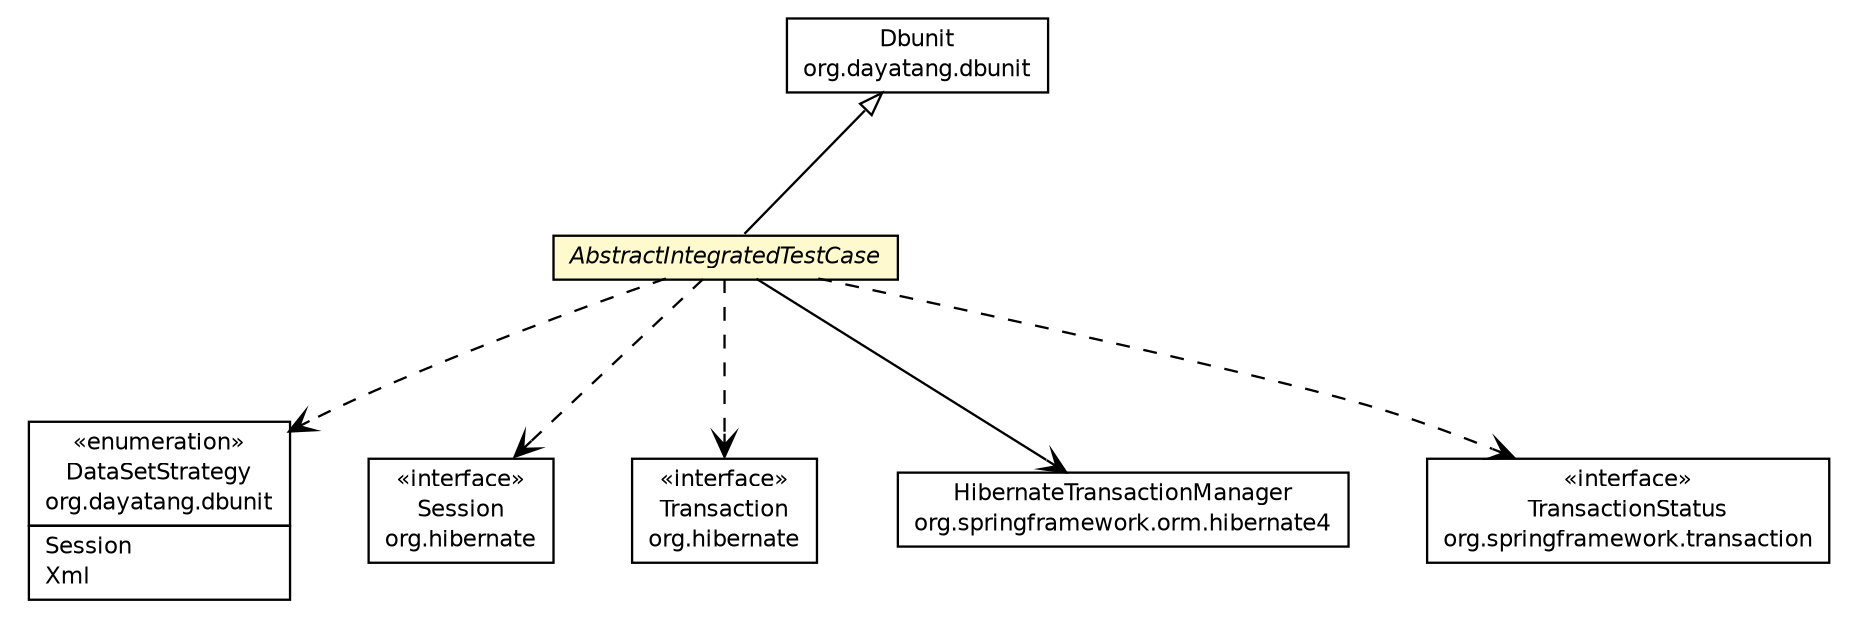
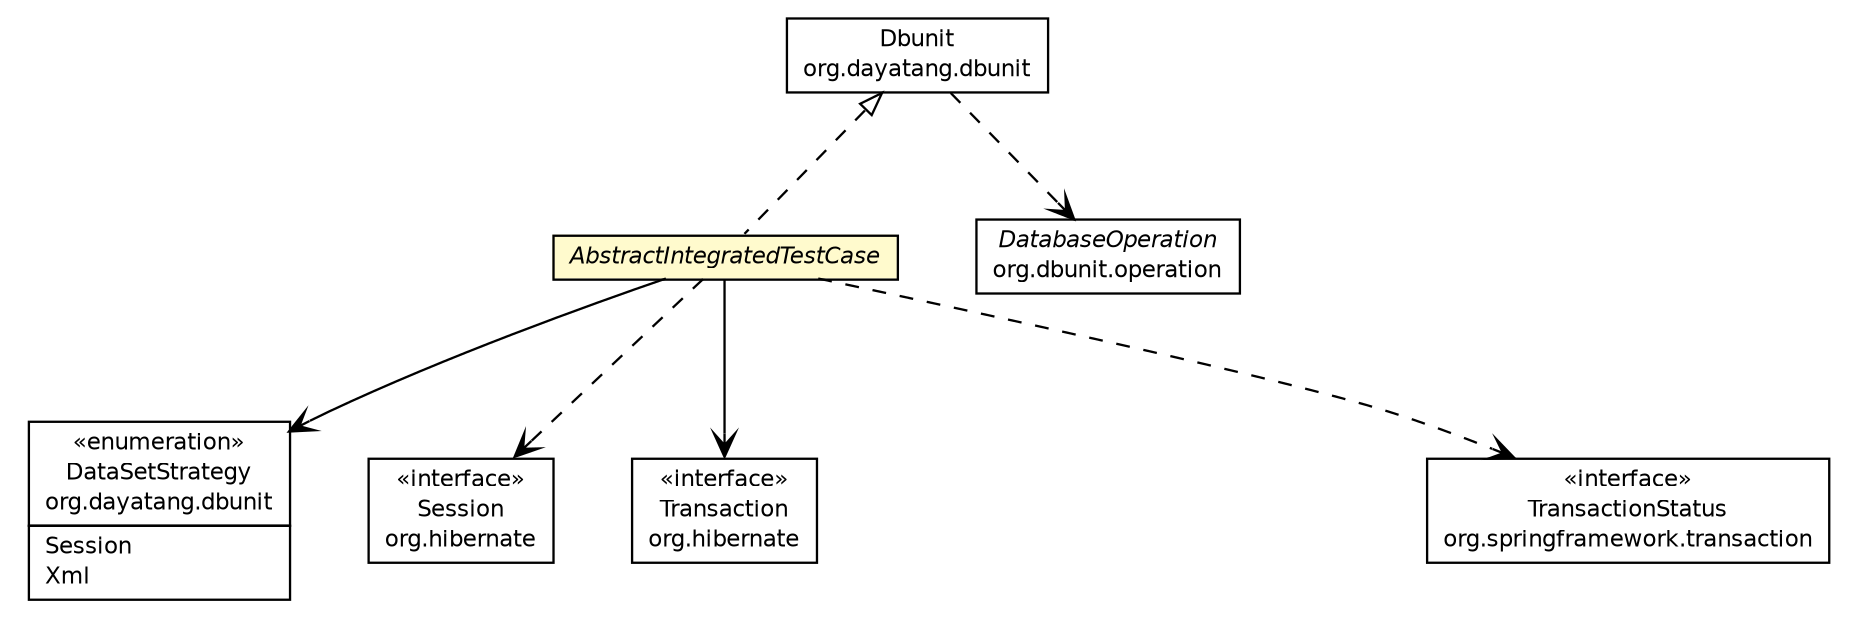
(805, 172) -> (805, 172)
none -> (1108, 257)
(486, 345) -> (486, 345)
(725, 356) -> (725, 356)
(1122, 510) -> none
